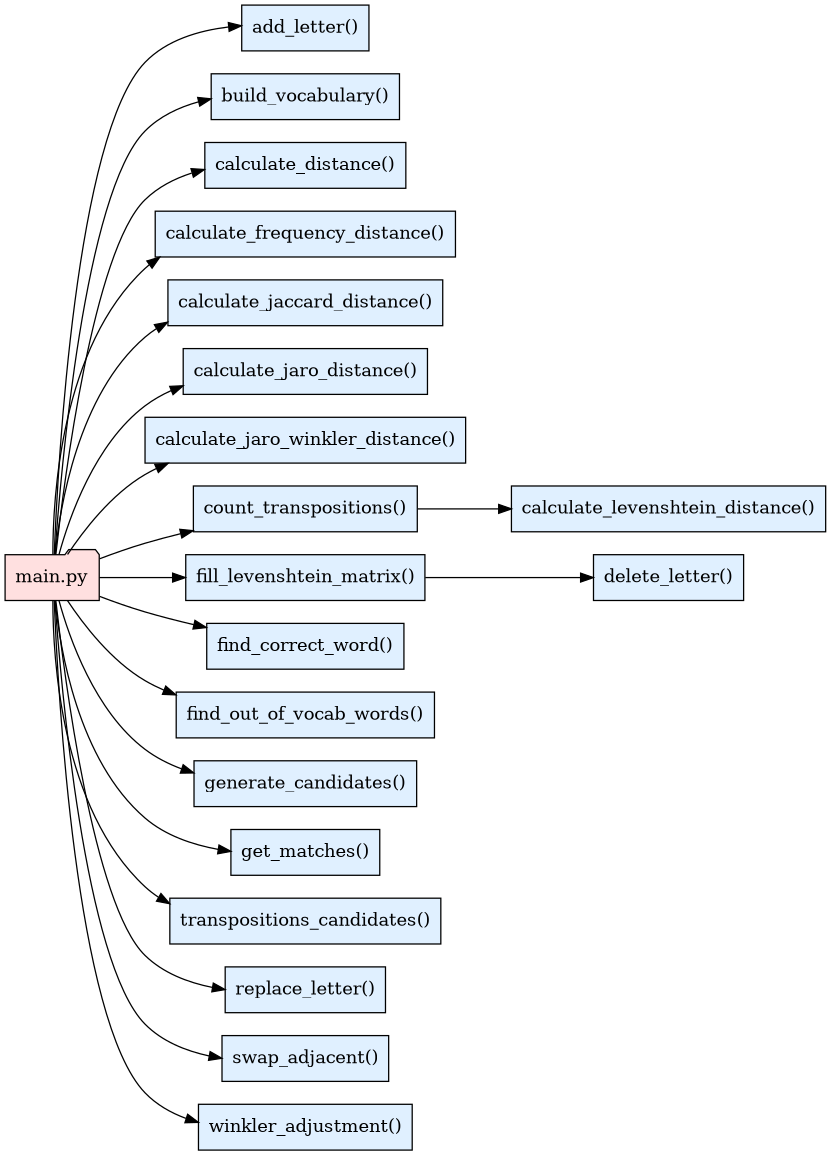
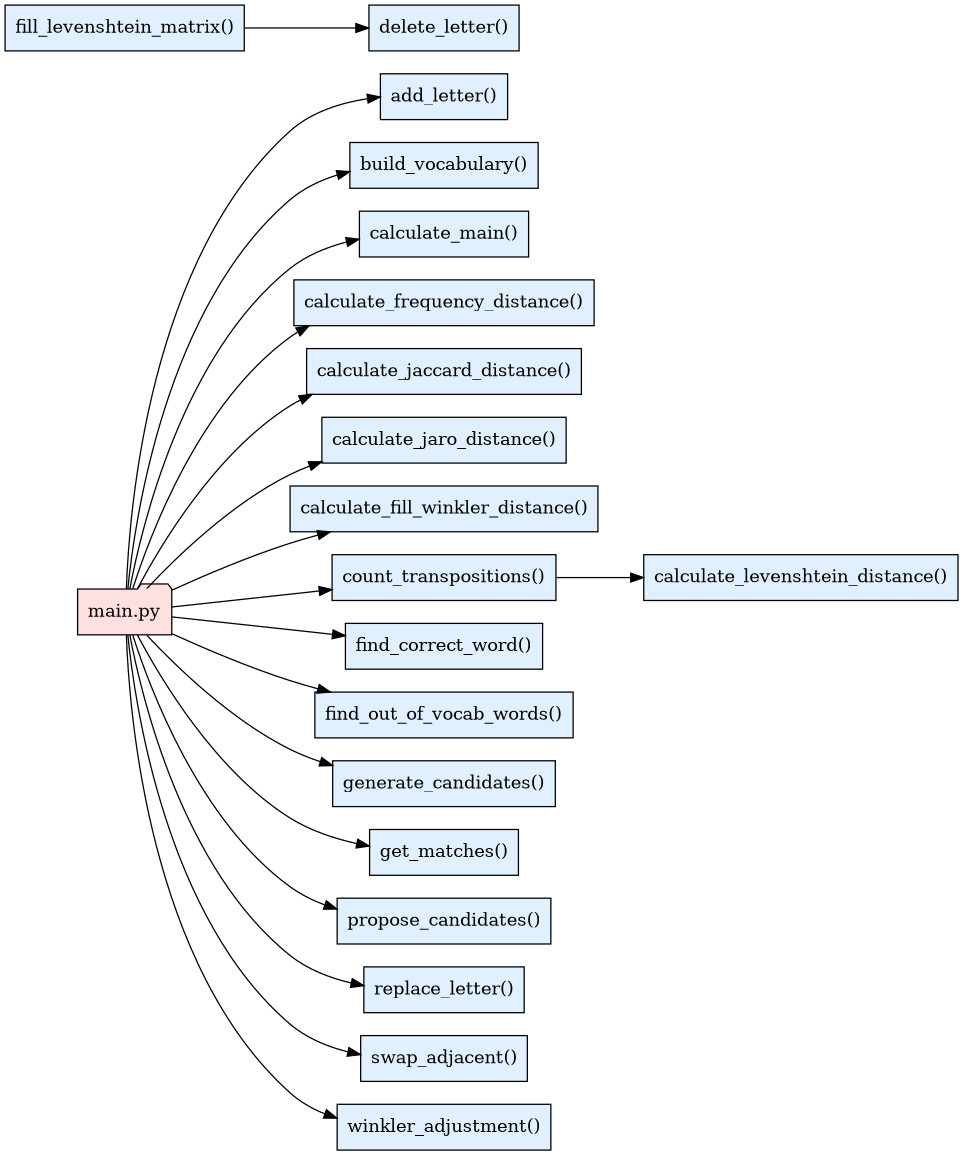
(305, 165) -> (444, 234)
(305, 440) -> (444, 509)
(136, 578) -> none
(305, 921) -> (444, 921)
